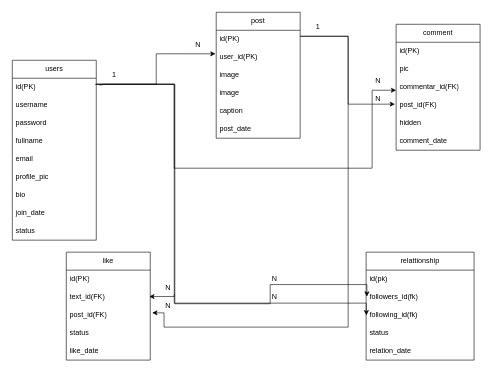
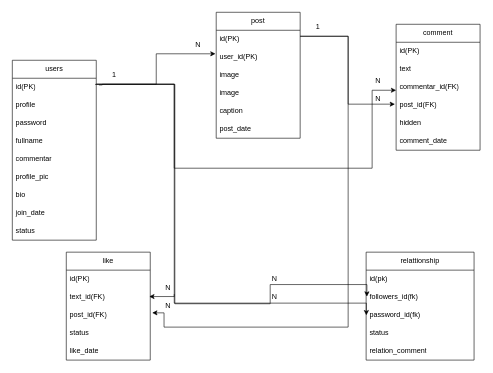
(405, 69) -> (408, 69)
(32, 105) -> (28, 105)
(24, 159) -> (34, 159)
(398, 315) -> (399, 315)
(394, 351) -> (400, 351)
